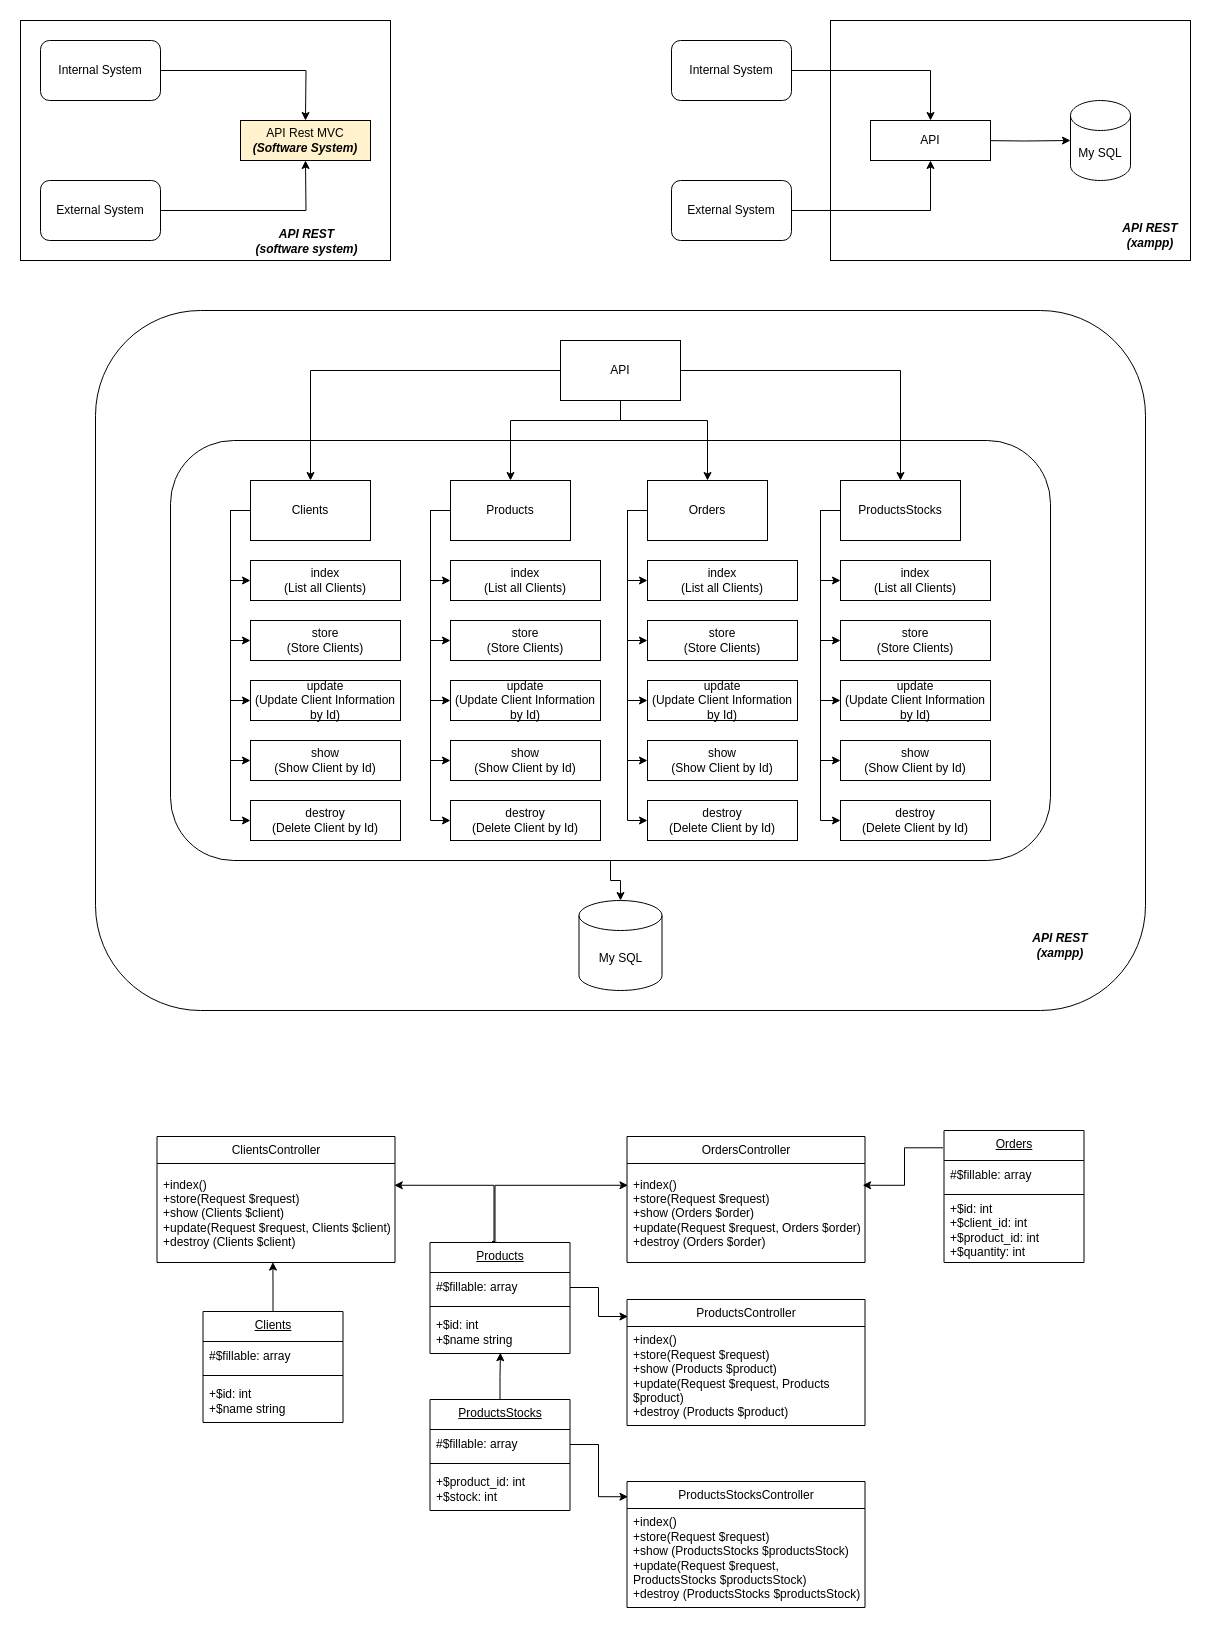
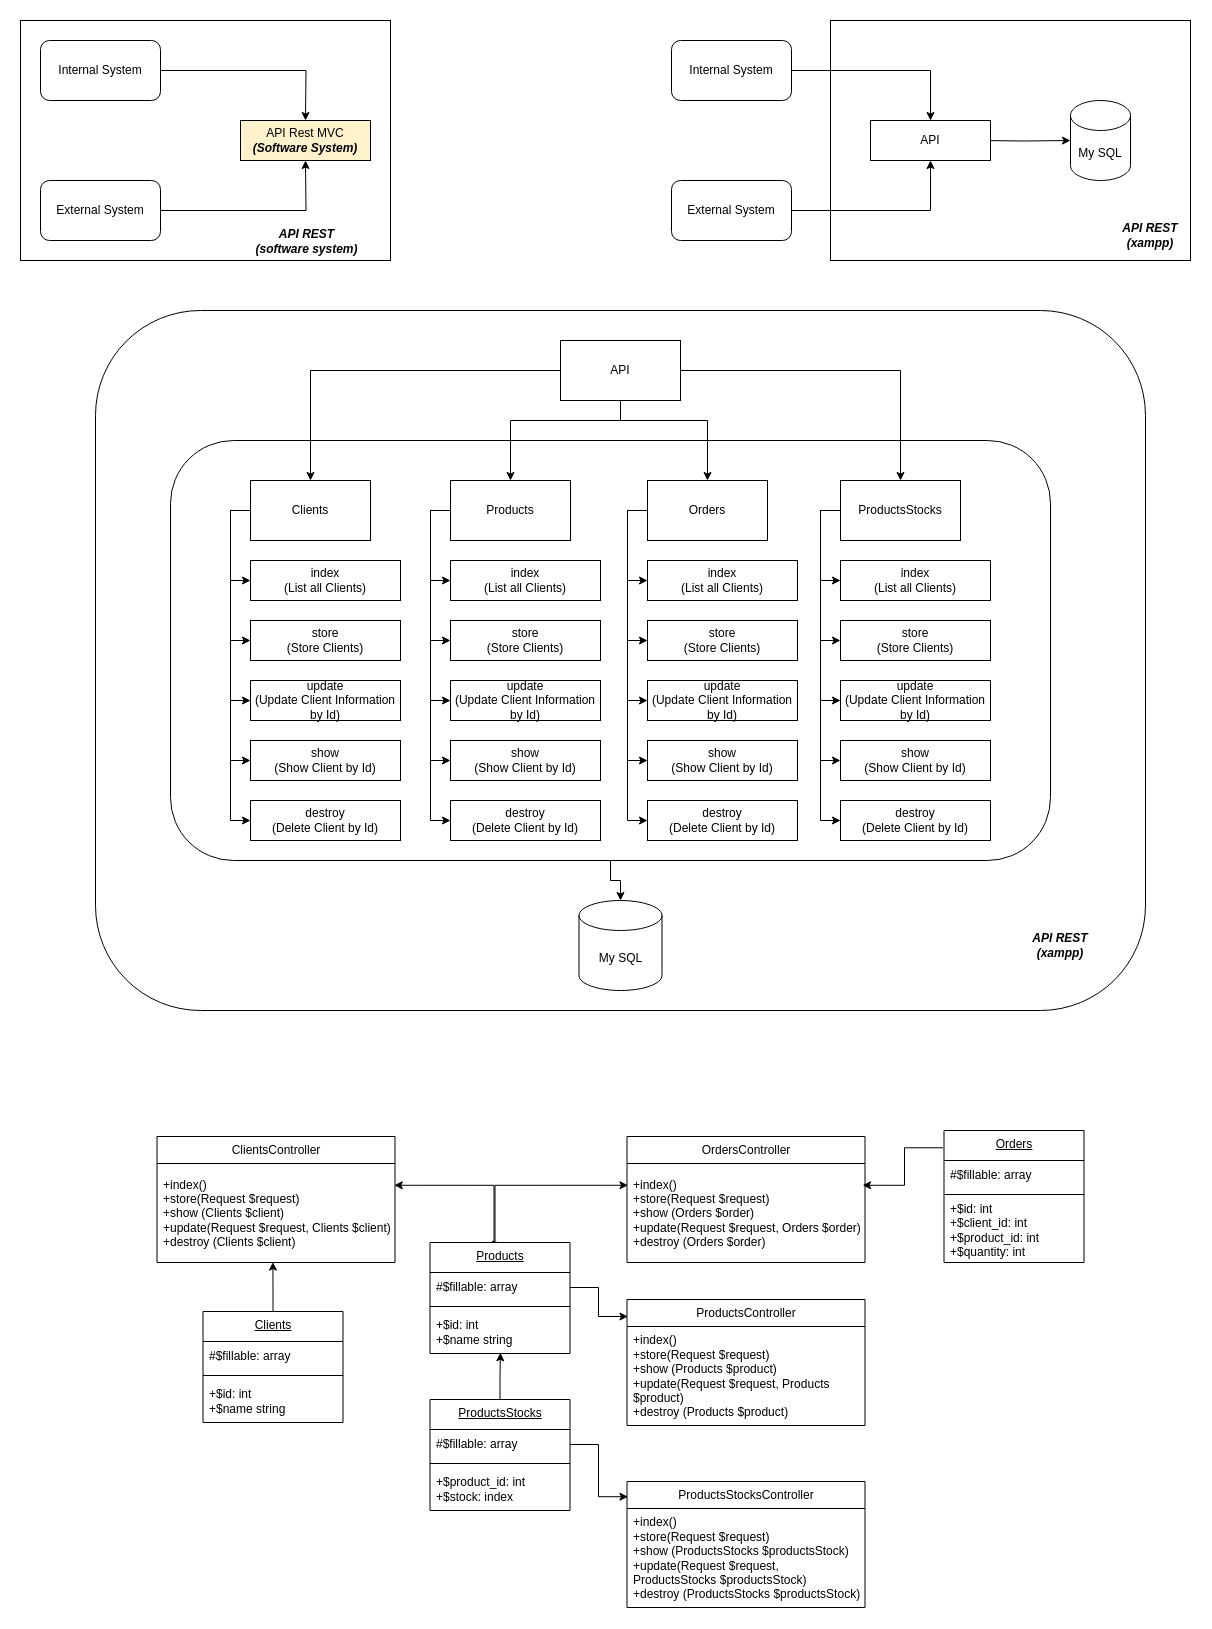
(487, 1490) -> (487, 1490)
